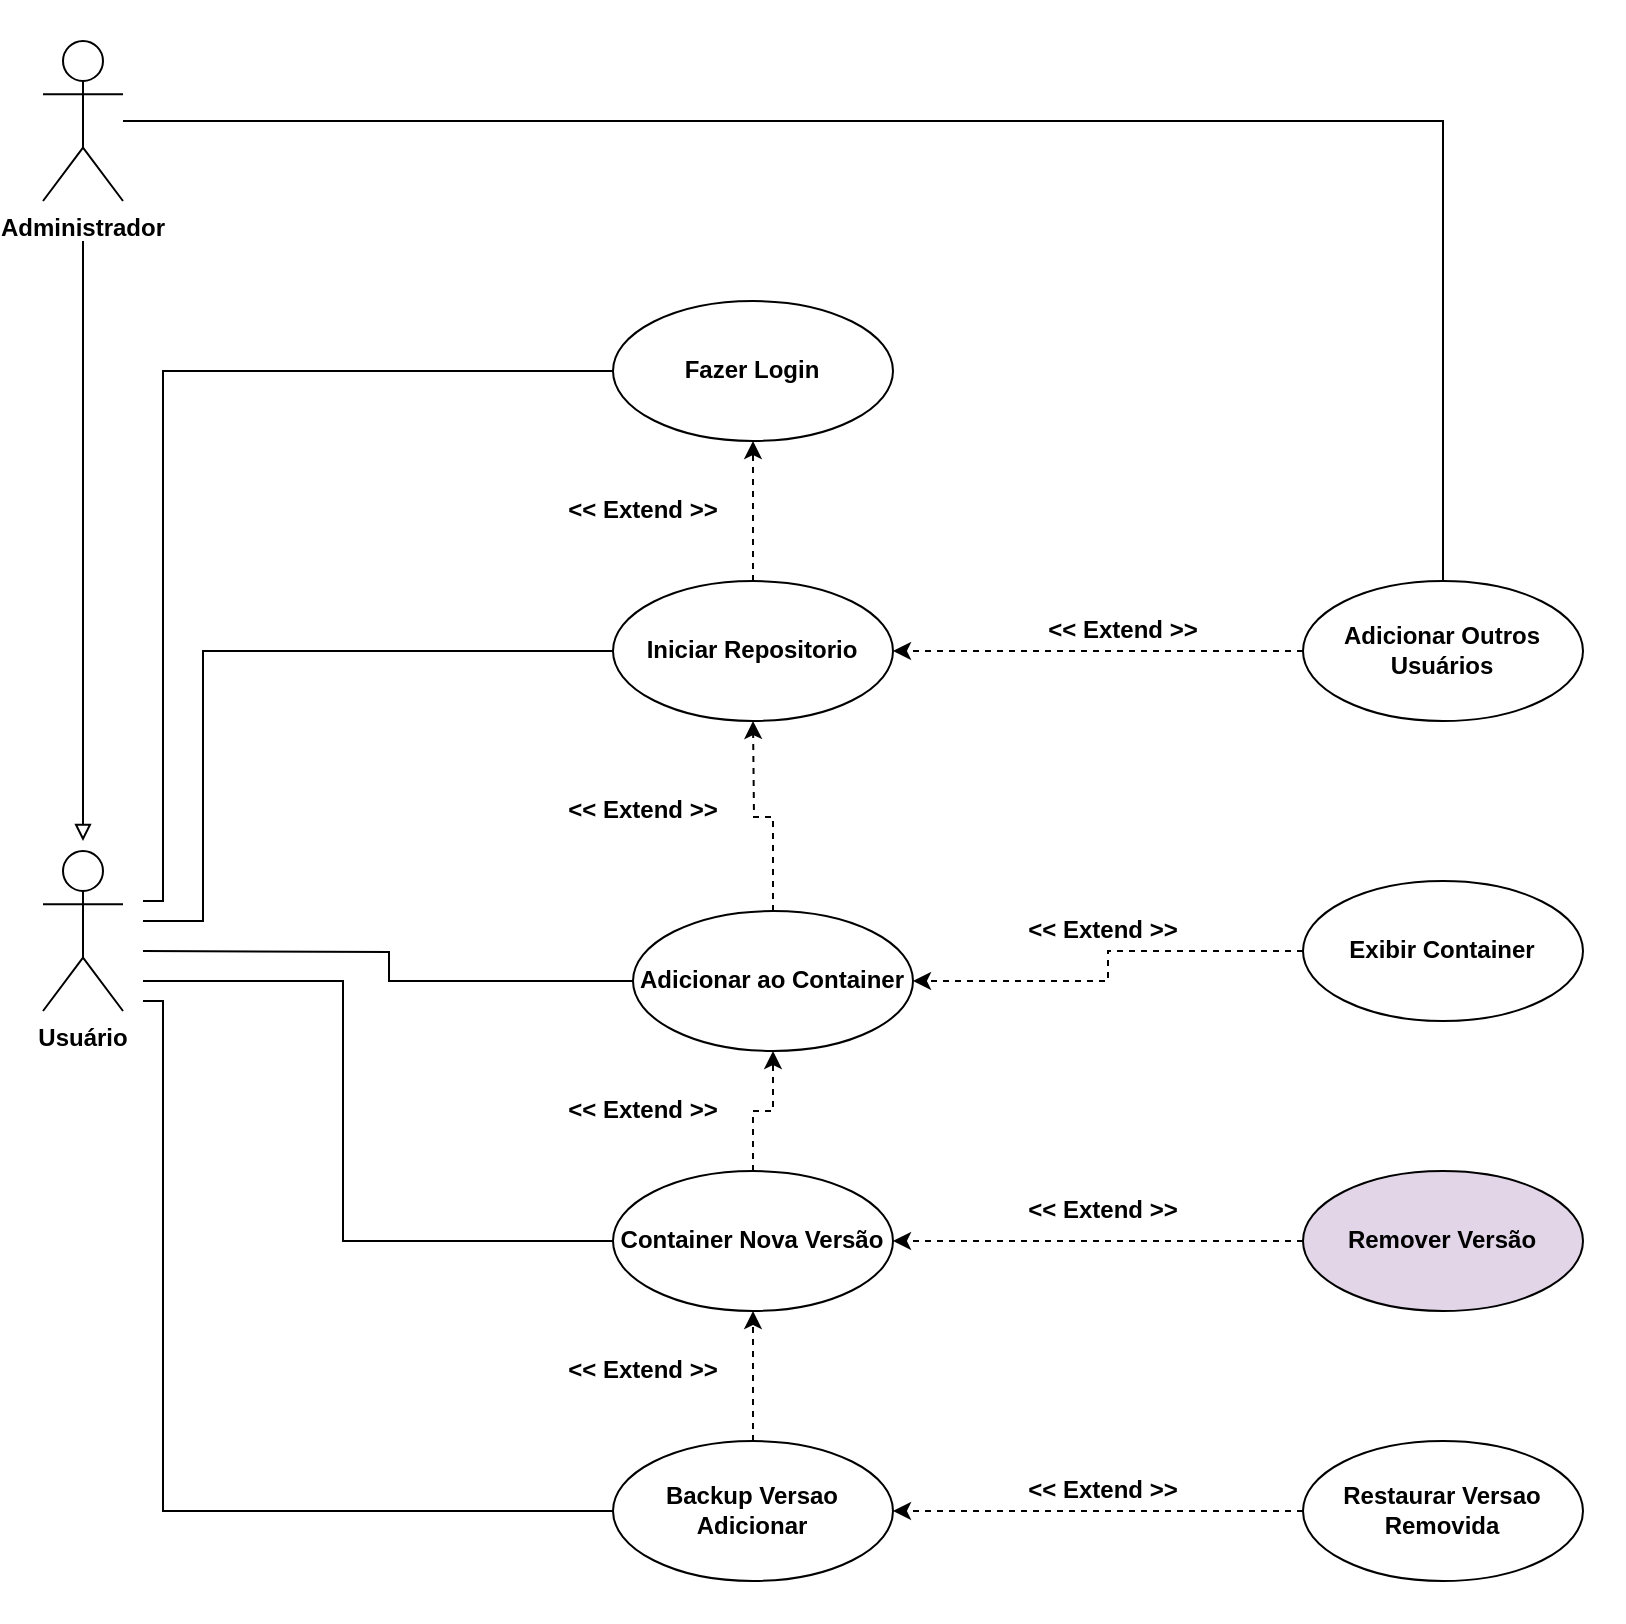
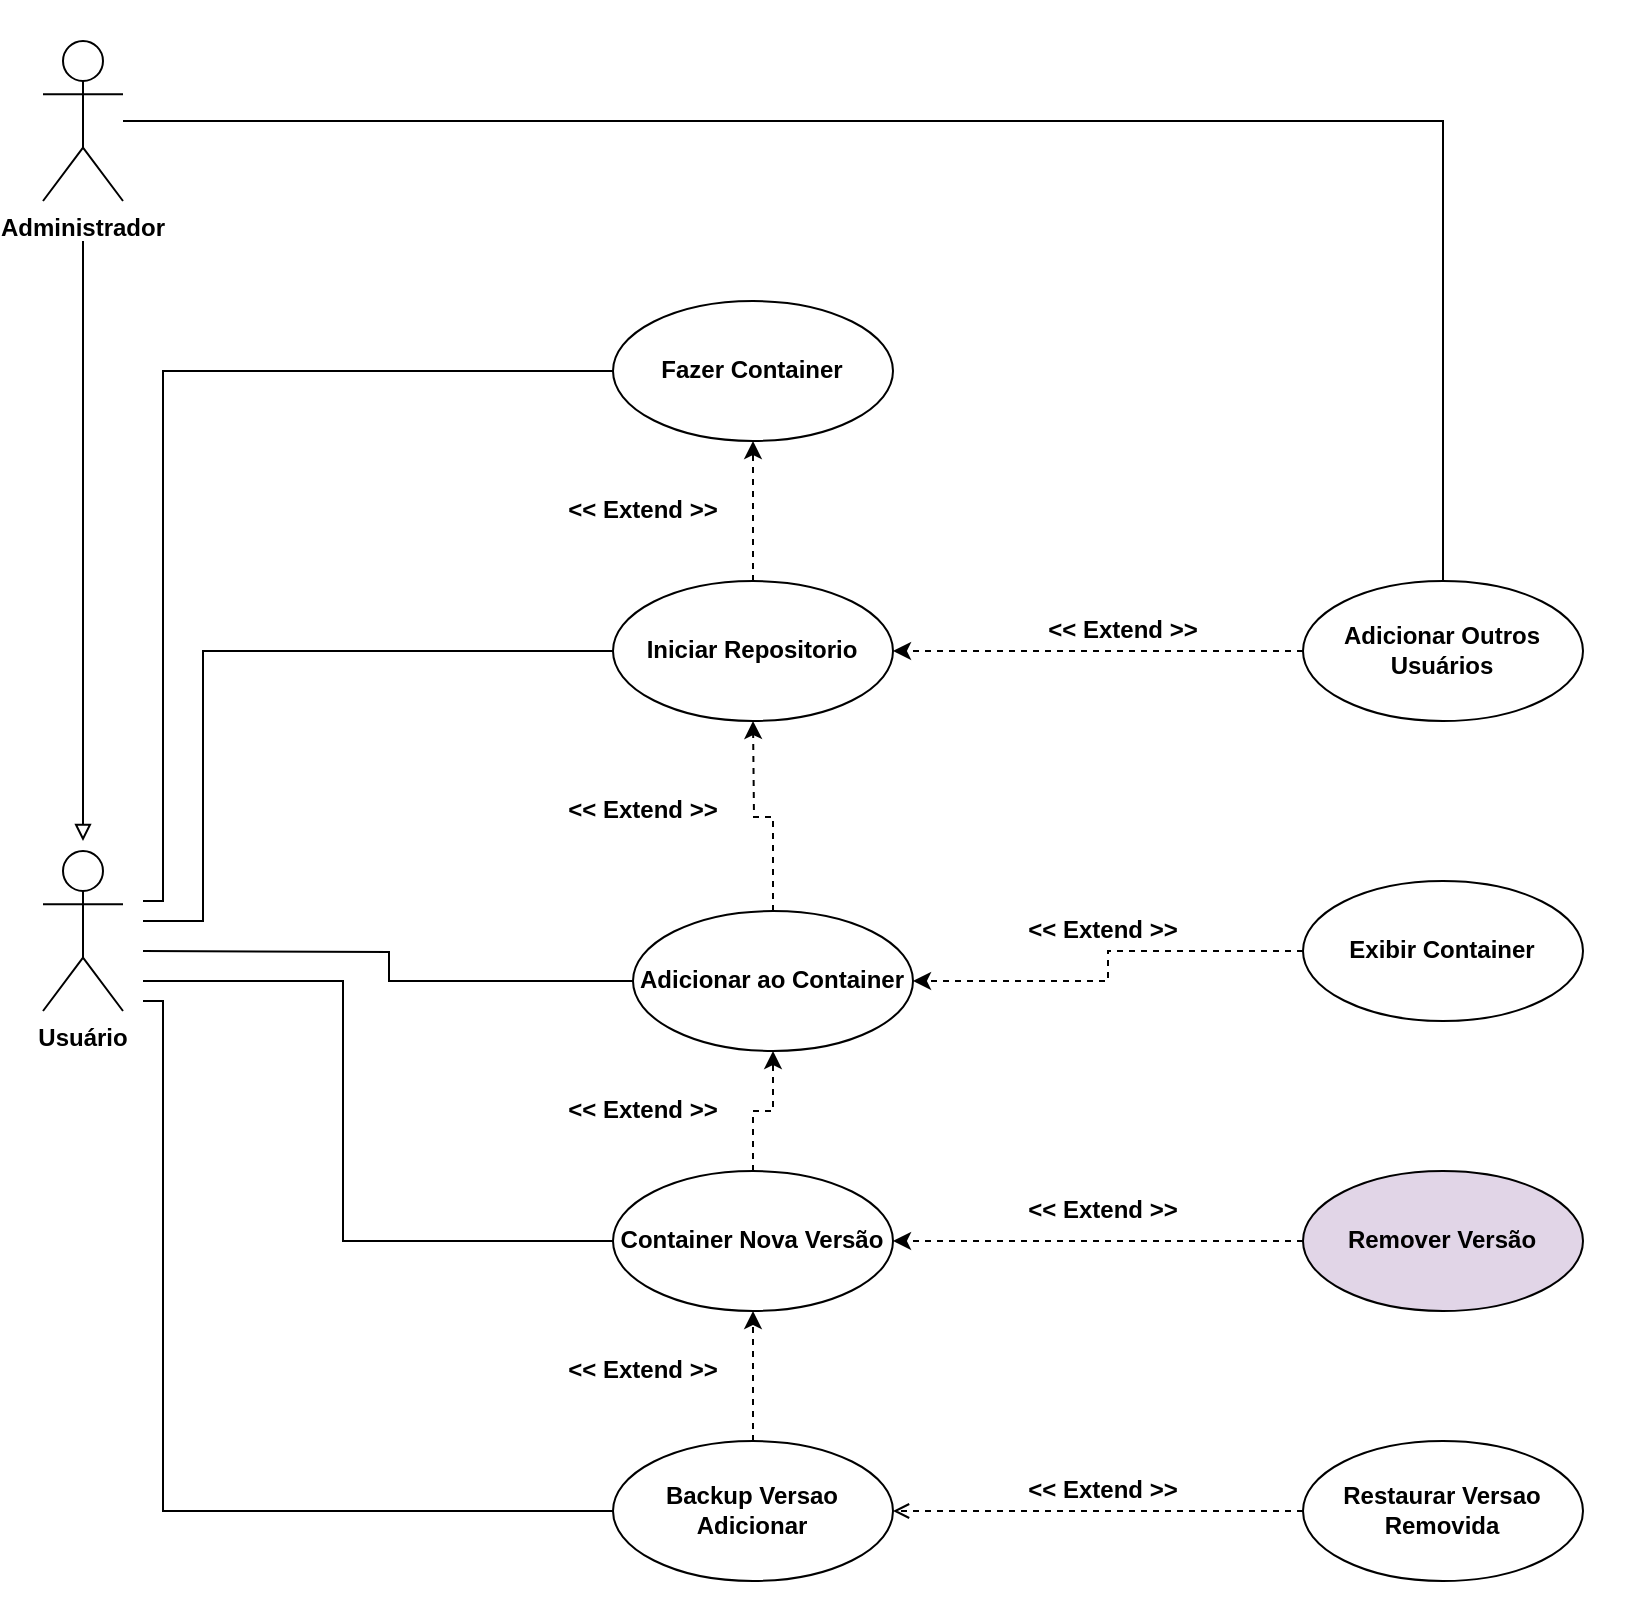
(753, 371) -> (753, 371)
(908, 1511) -> (903, 1511)
